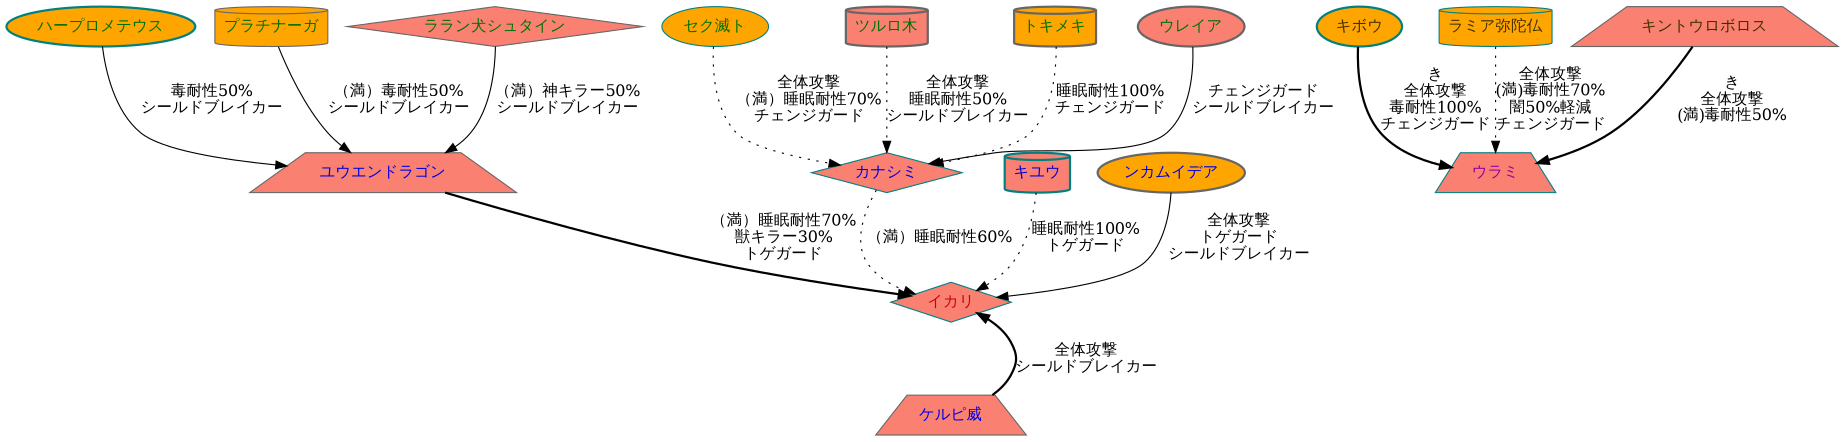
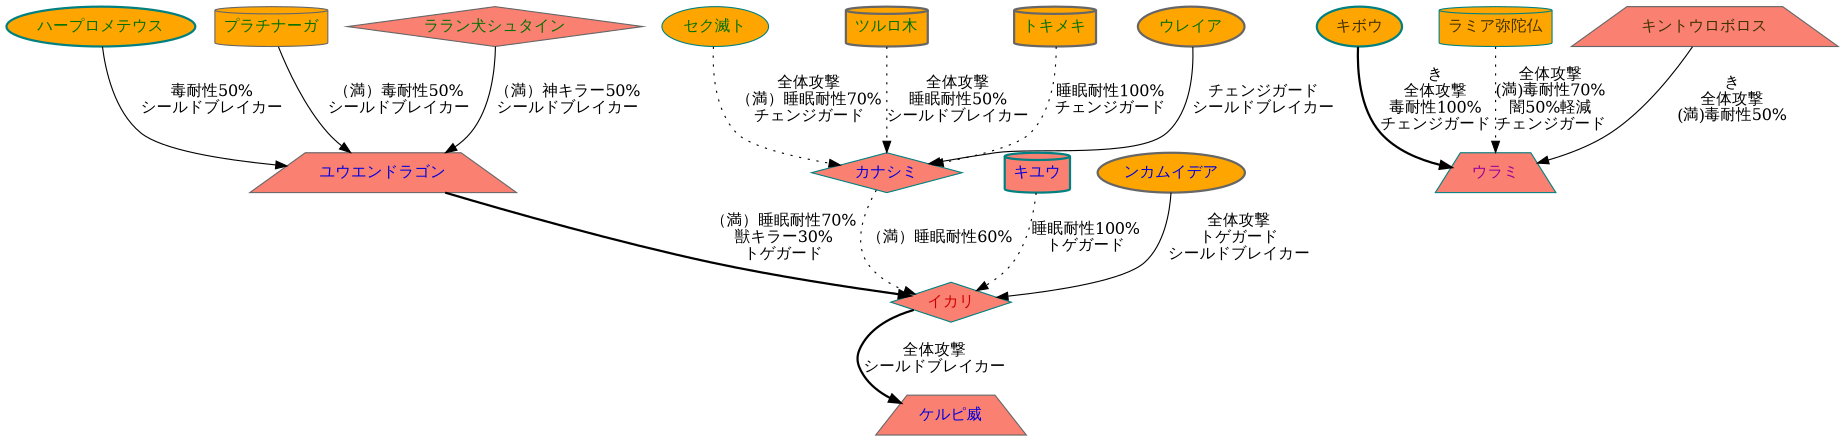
(887, 27) -> (887, 27)
(1191, 27) -> (1191, 27)
(1631, 117) -> (1631, 117)
(1016, 356) -> (861, 347)
